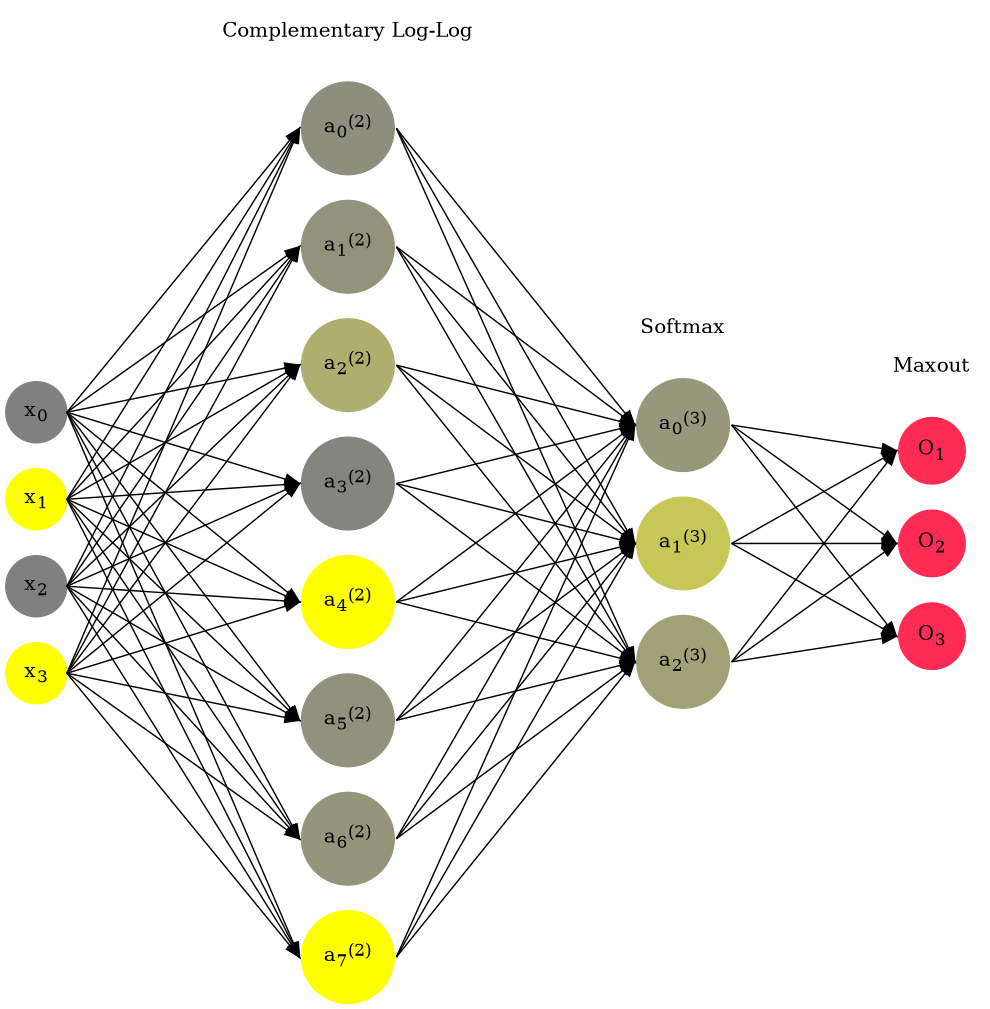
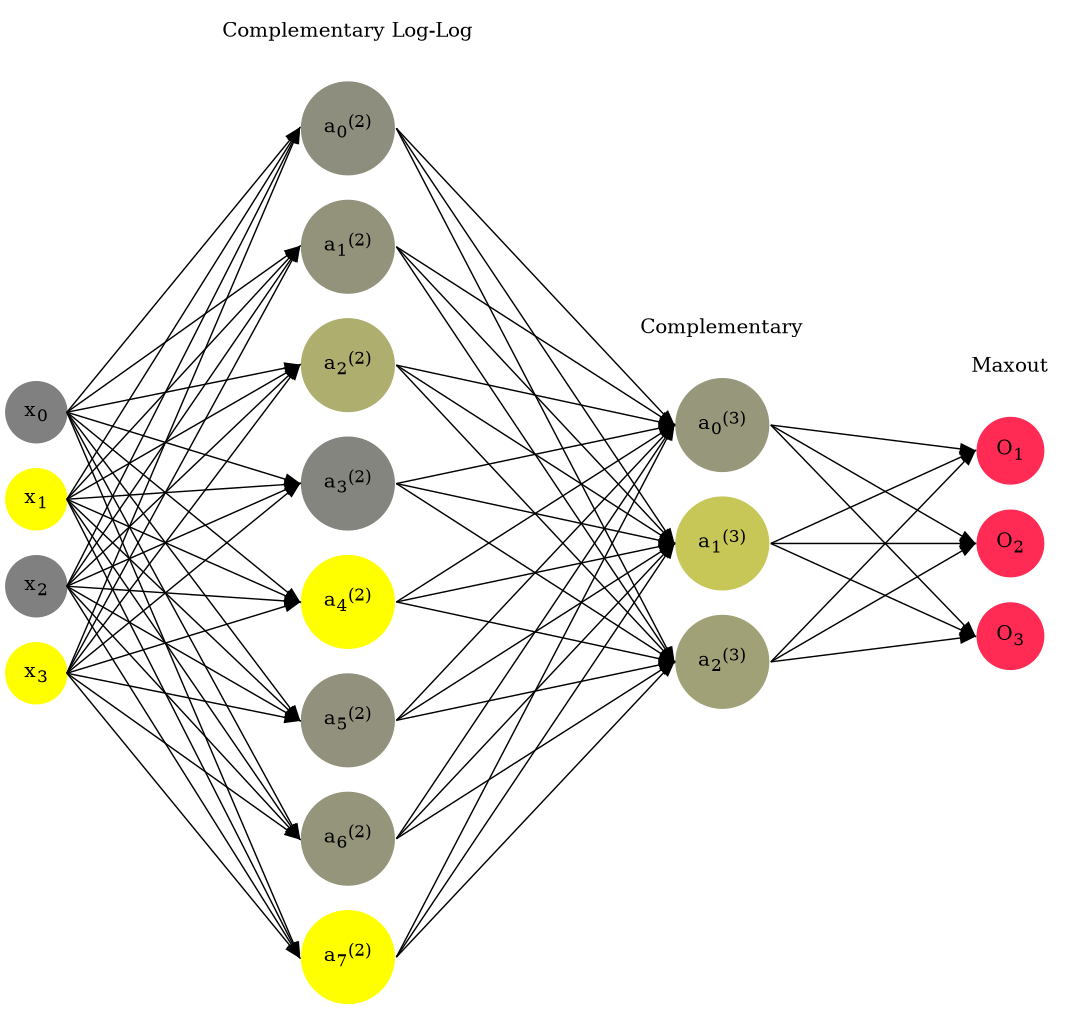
(683, 328) -> (722, 328)
